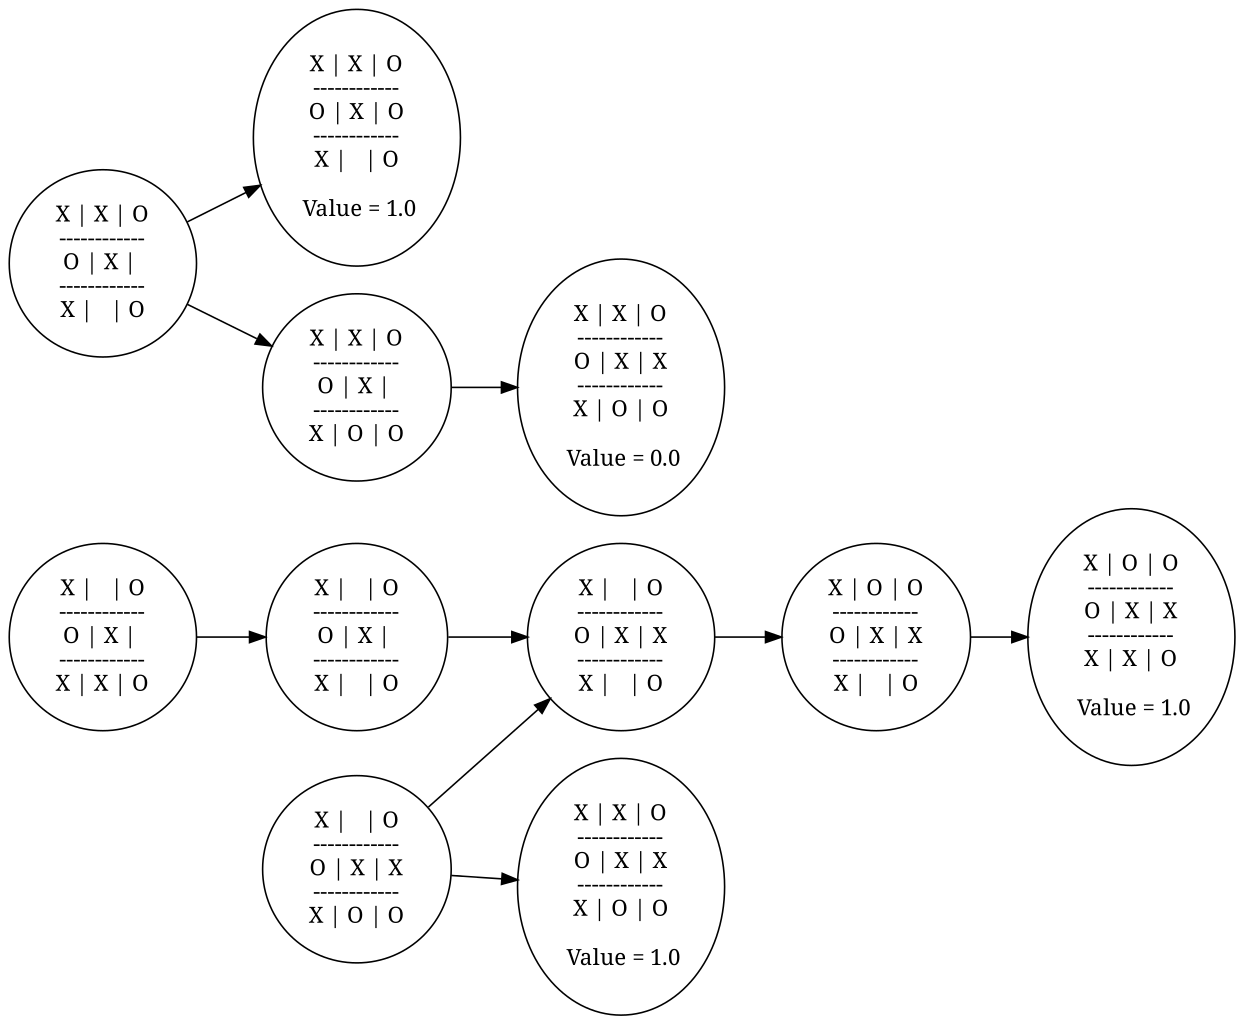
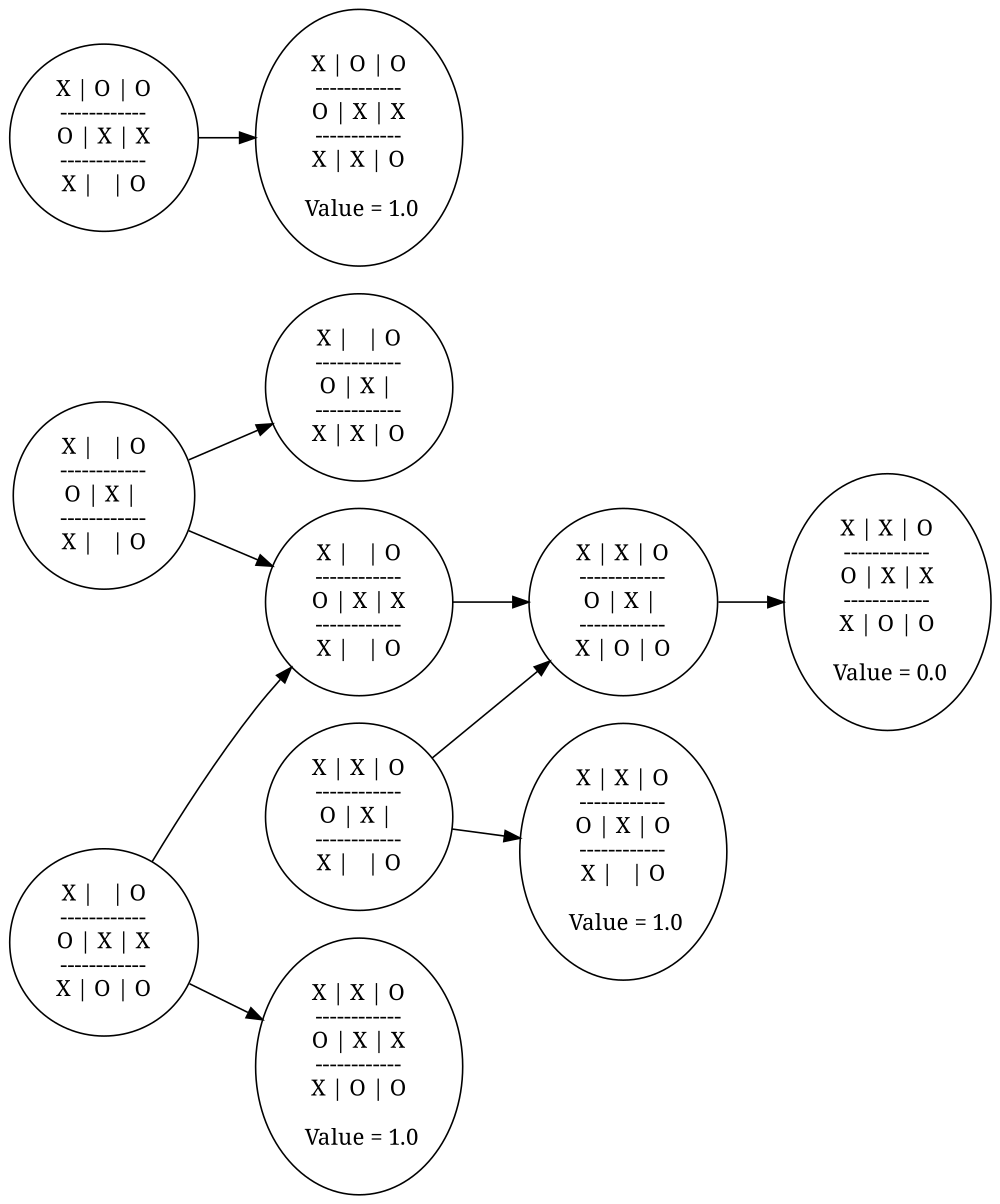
(223, 637) -> (223, 445)
(740, 637) -> (483, 602)
